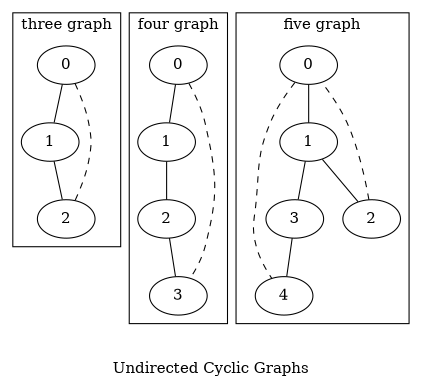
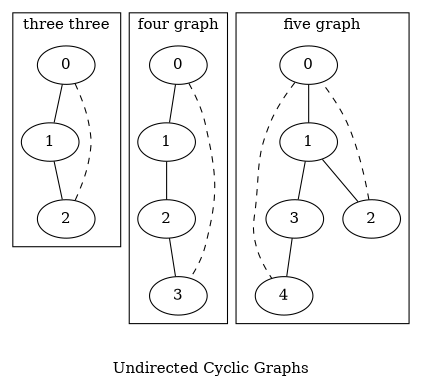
(67, 25) -> (67, 25)
